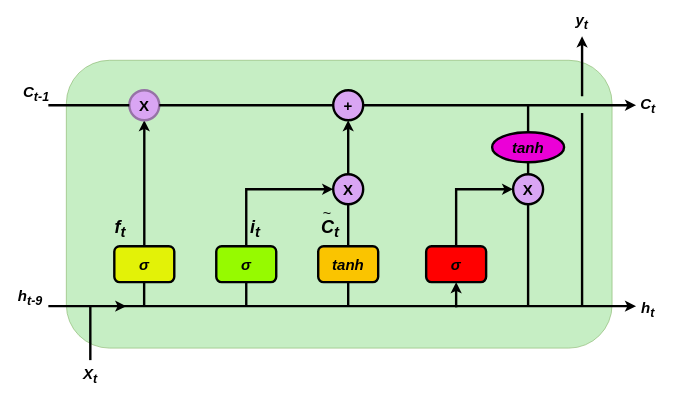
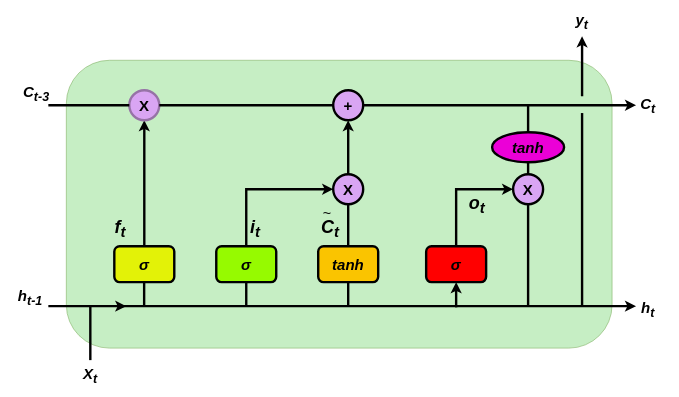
(36, 93) -> (36, 93)
none -> (477, 204)
(30, 297) -> (30, 297)
